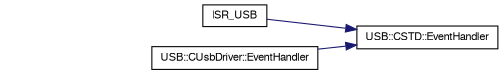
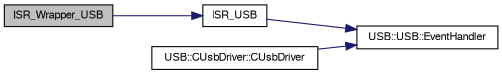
none -> (59, 16)
(427, 37) -> (427, 37)
(235, 58) -> (235, 58)
